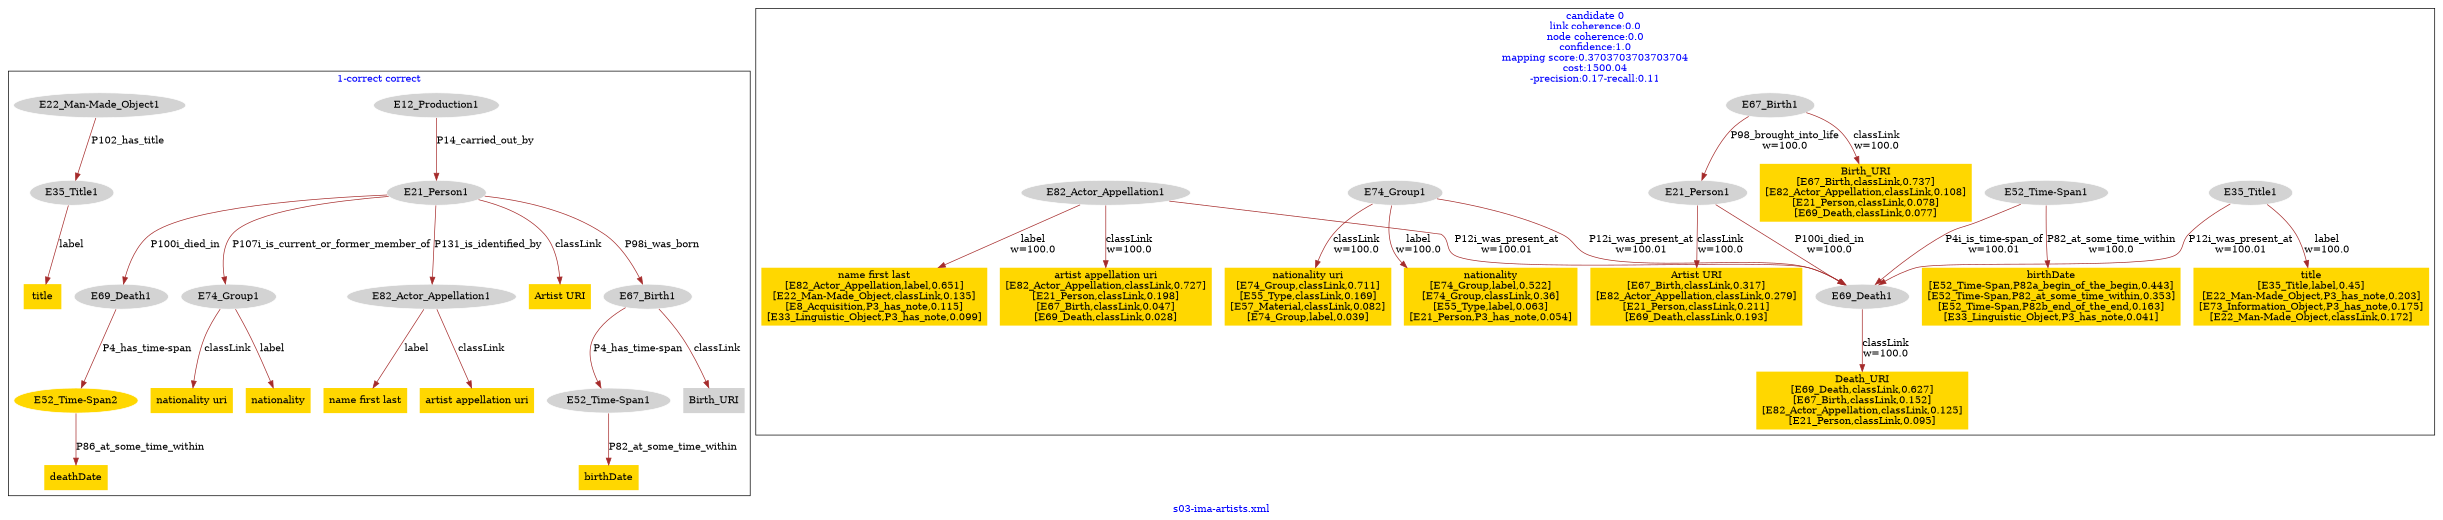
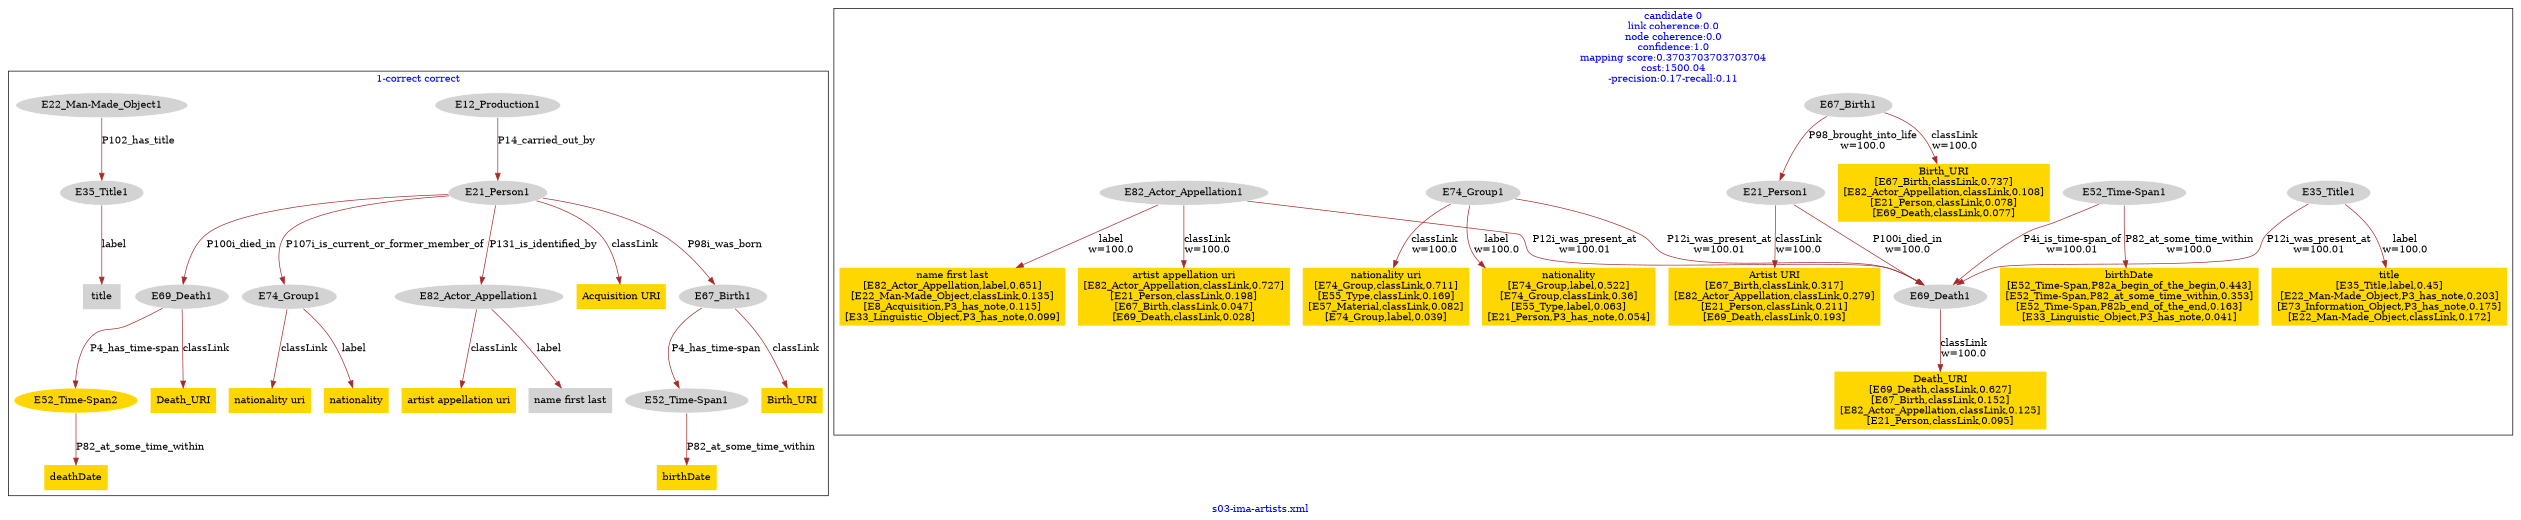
(43, 297) -> (102, 297)
(560, 297) -> (621, 297)
none -> (183, 401)
(365, 401) -> (570, 401)
(714, 401) -> (792, 401)
(140, 447) -> (140, 447)
